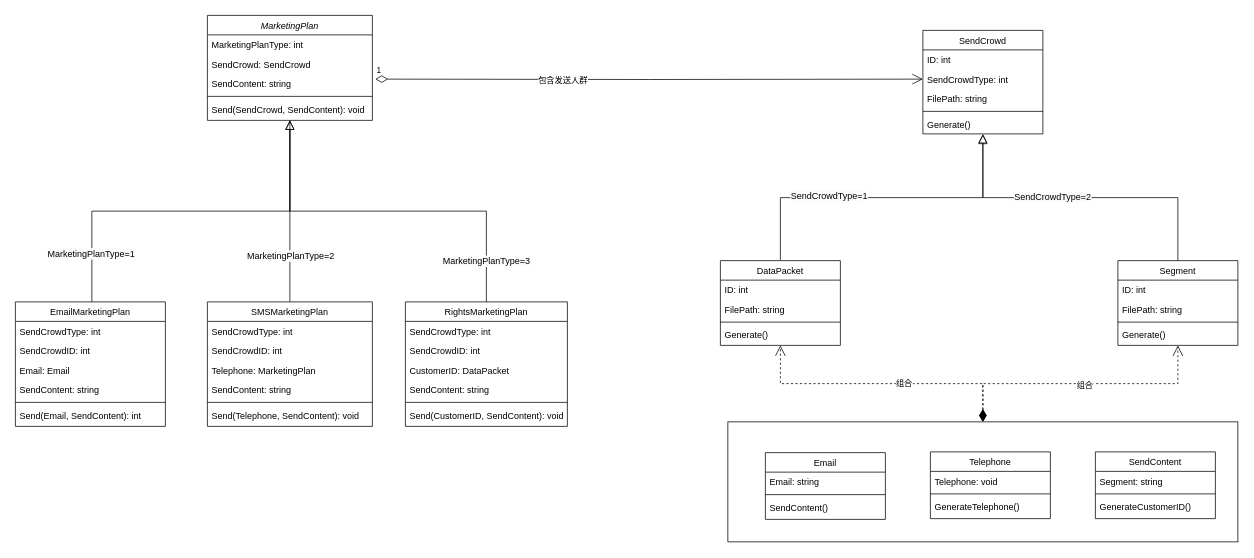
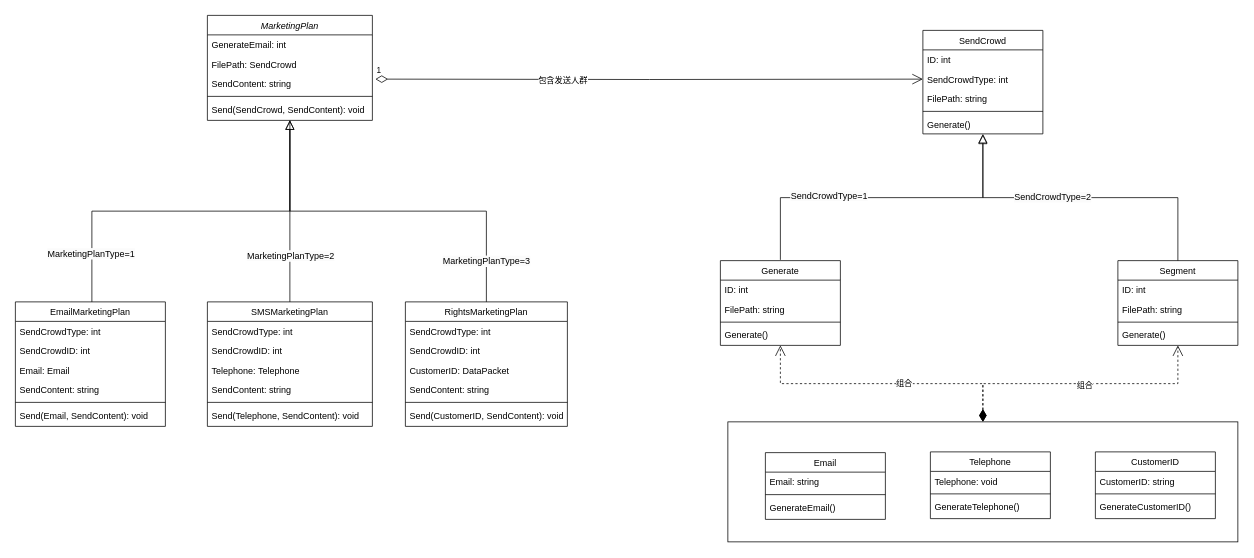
(261, 45) -> (251, 45)
(260, 65) -> (255, 65)
(780, 271) -> (780, 271)
(266, 371) -> (257, 371)
(84, 416) -> (87, 416)
(1155, 462) -> (1155, 462)
(1134, 482) -> (1141, 482)
(802, 508) -> (805, 508)
